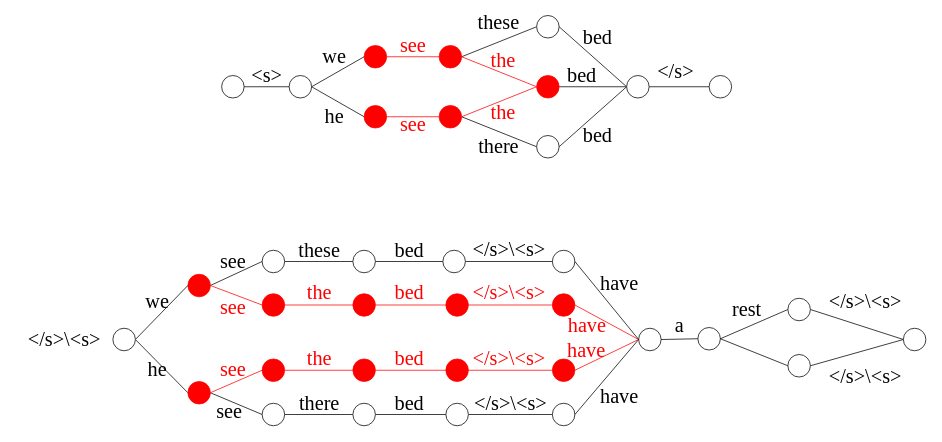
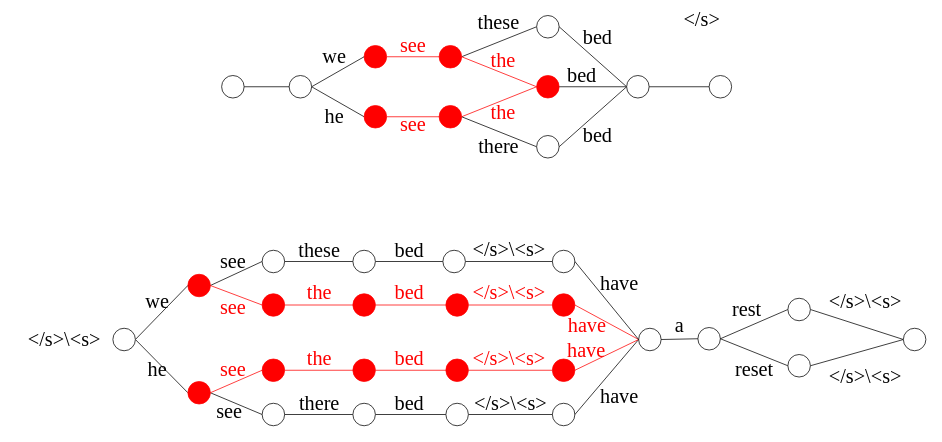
(675, 72) -> (702, 19)
(267, 75) -> none
none -> (754, 369)
